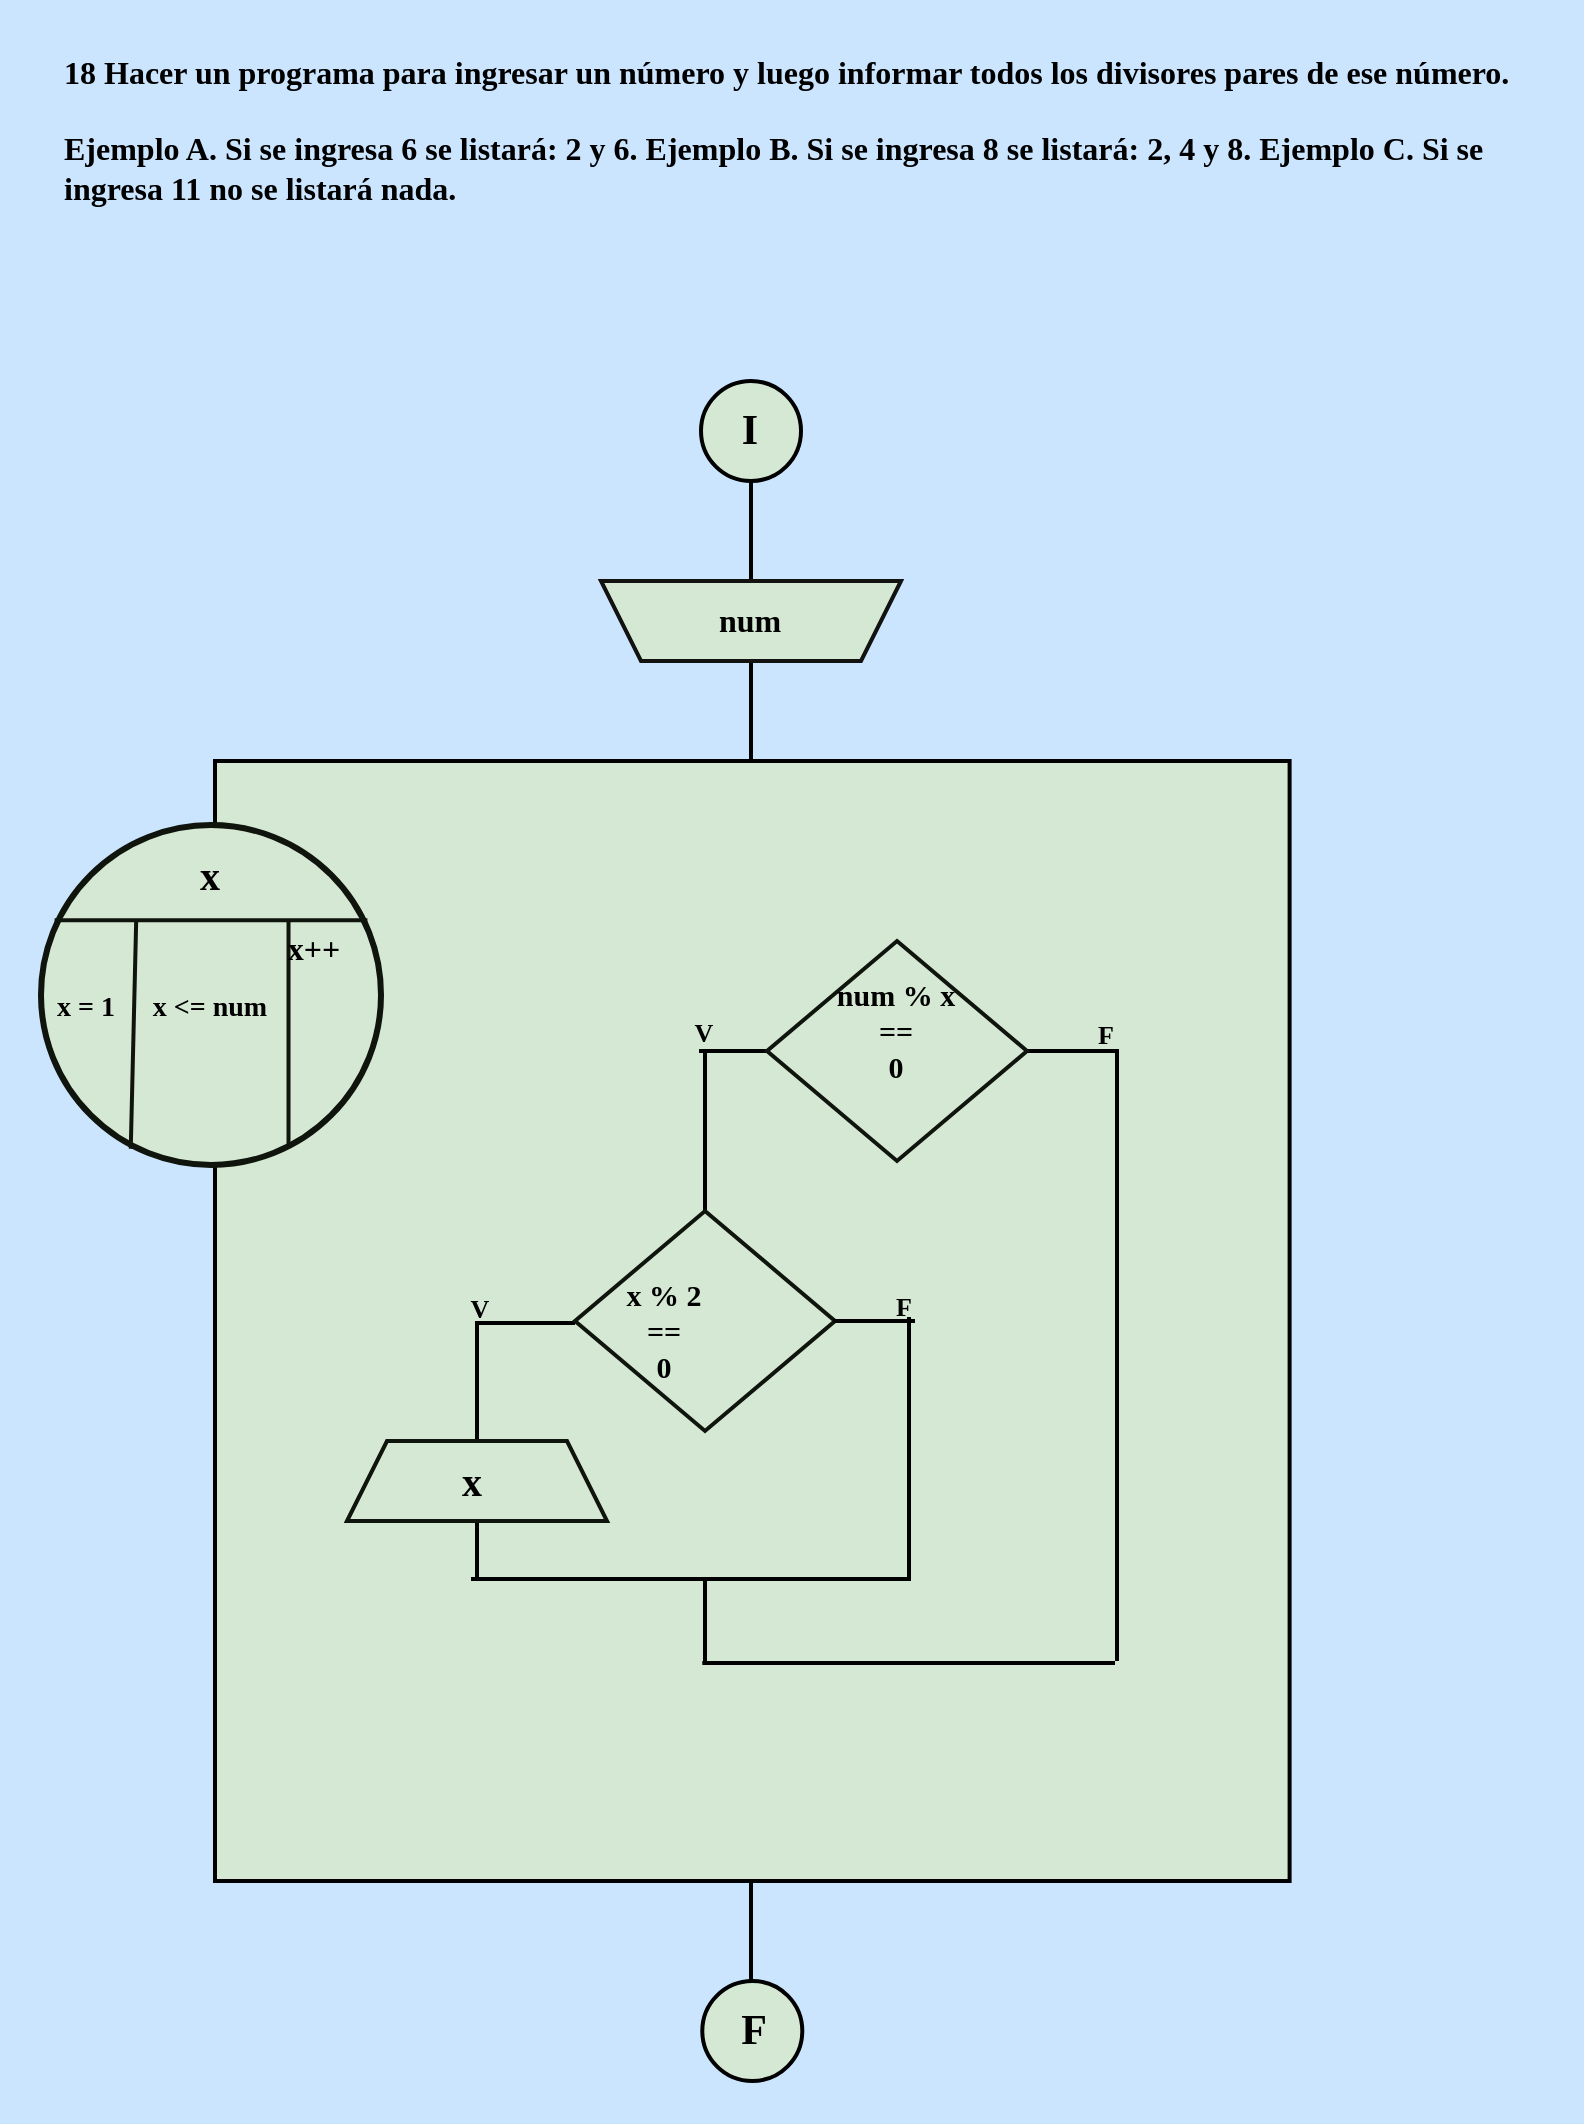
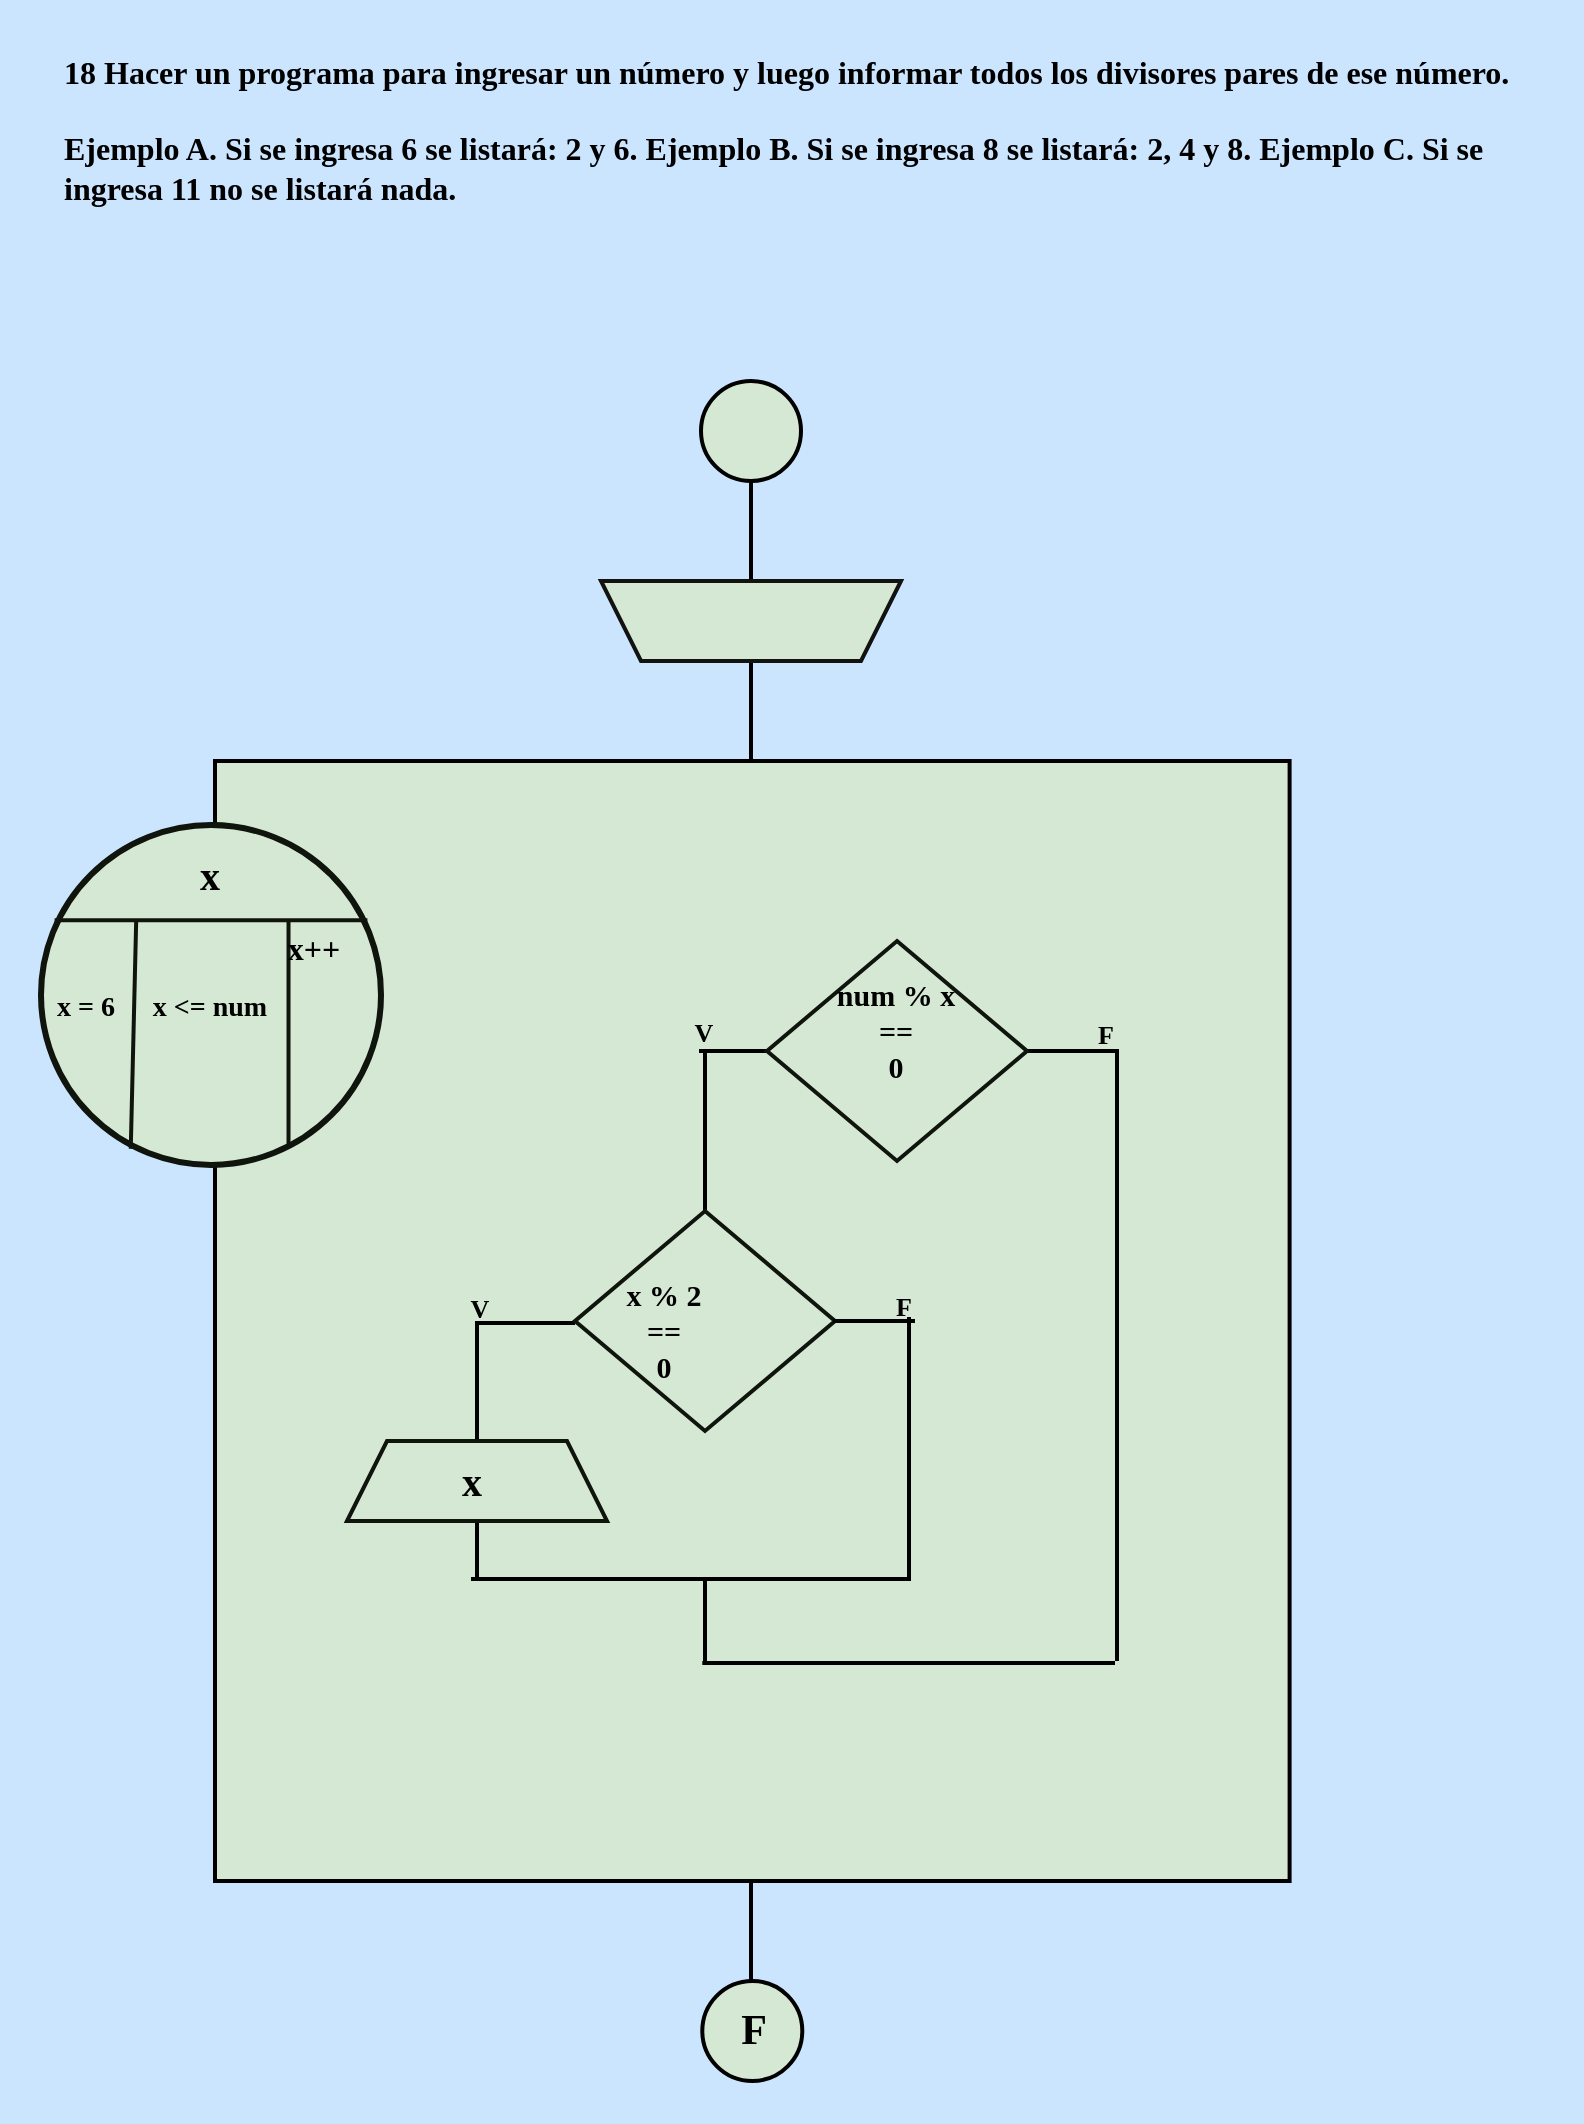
(751, 431) -> none
(751, 621) -> none
(87, 1009) -> (87, 1009)
